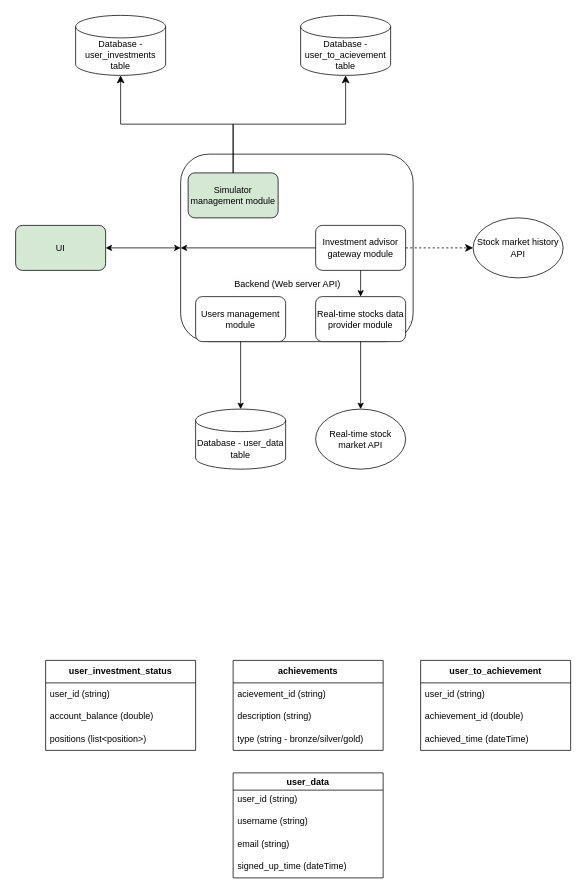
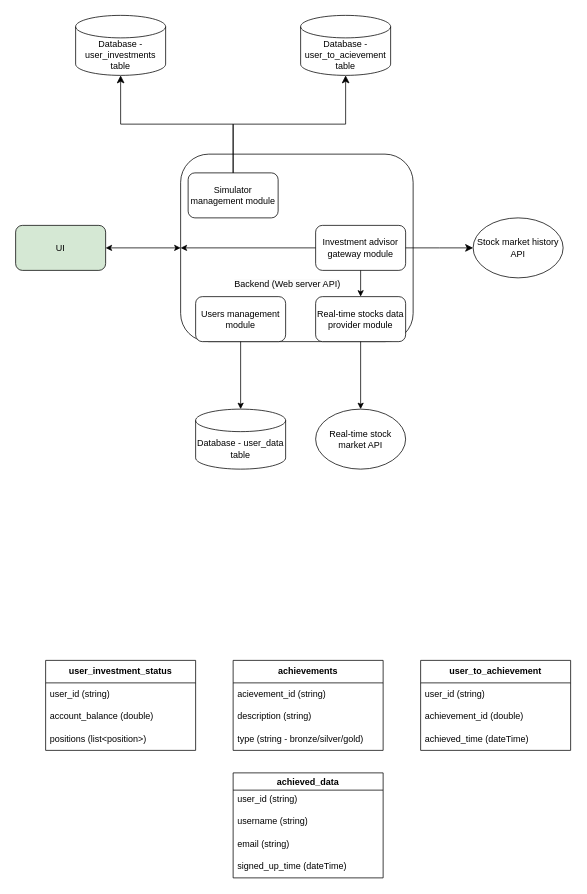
(233, 195) -> (233, 195)
(435, 248) -> (435, 248)
(308, 782) -> (308, 782)
